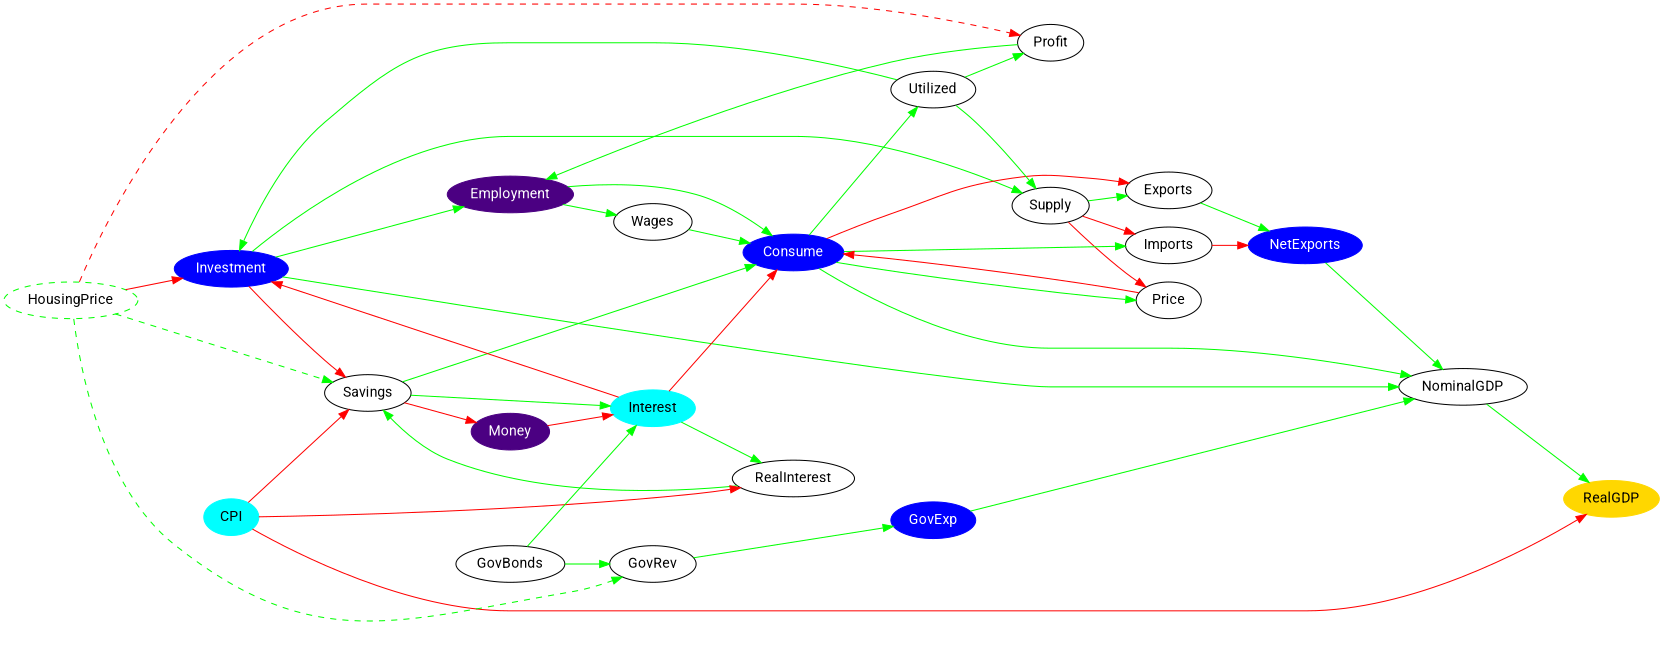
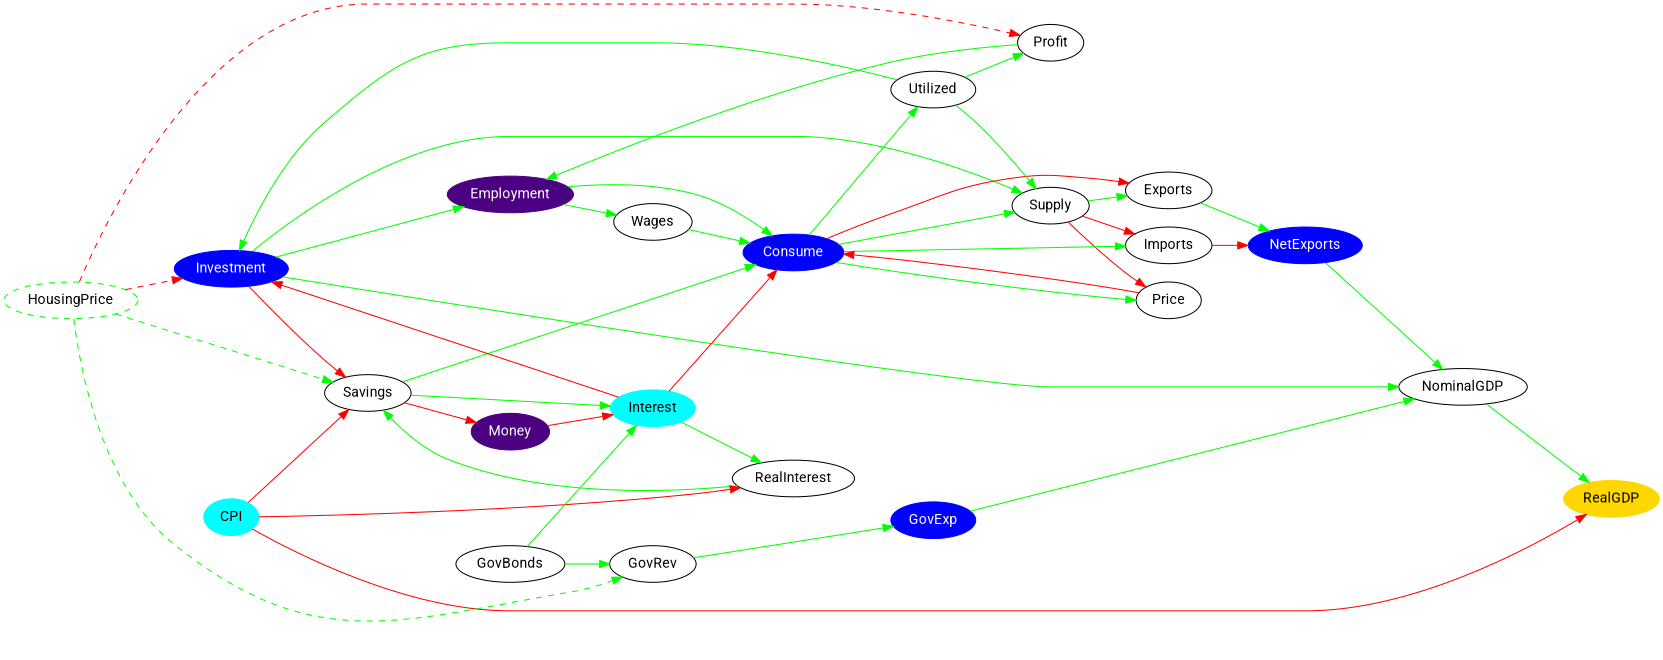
(149, 285) -> (149, 285)
(1103, 348) -> (922, 229)
